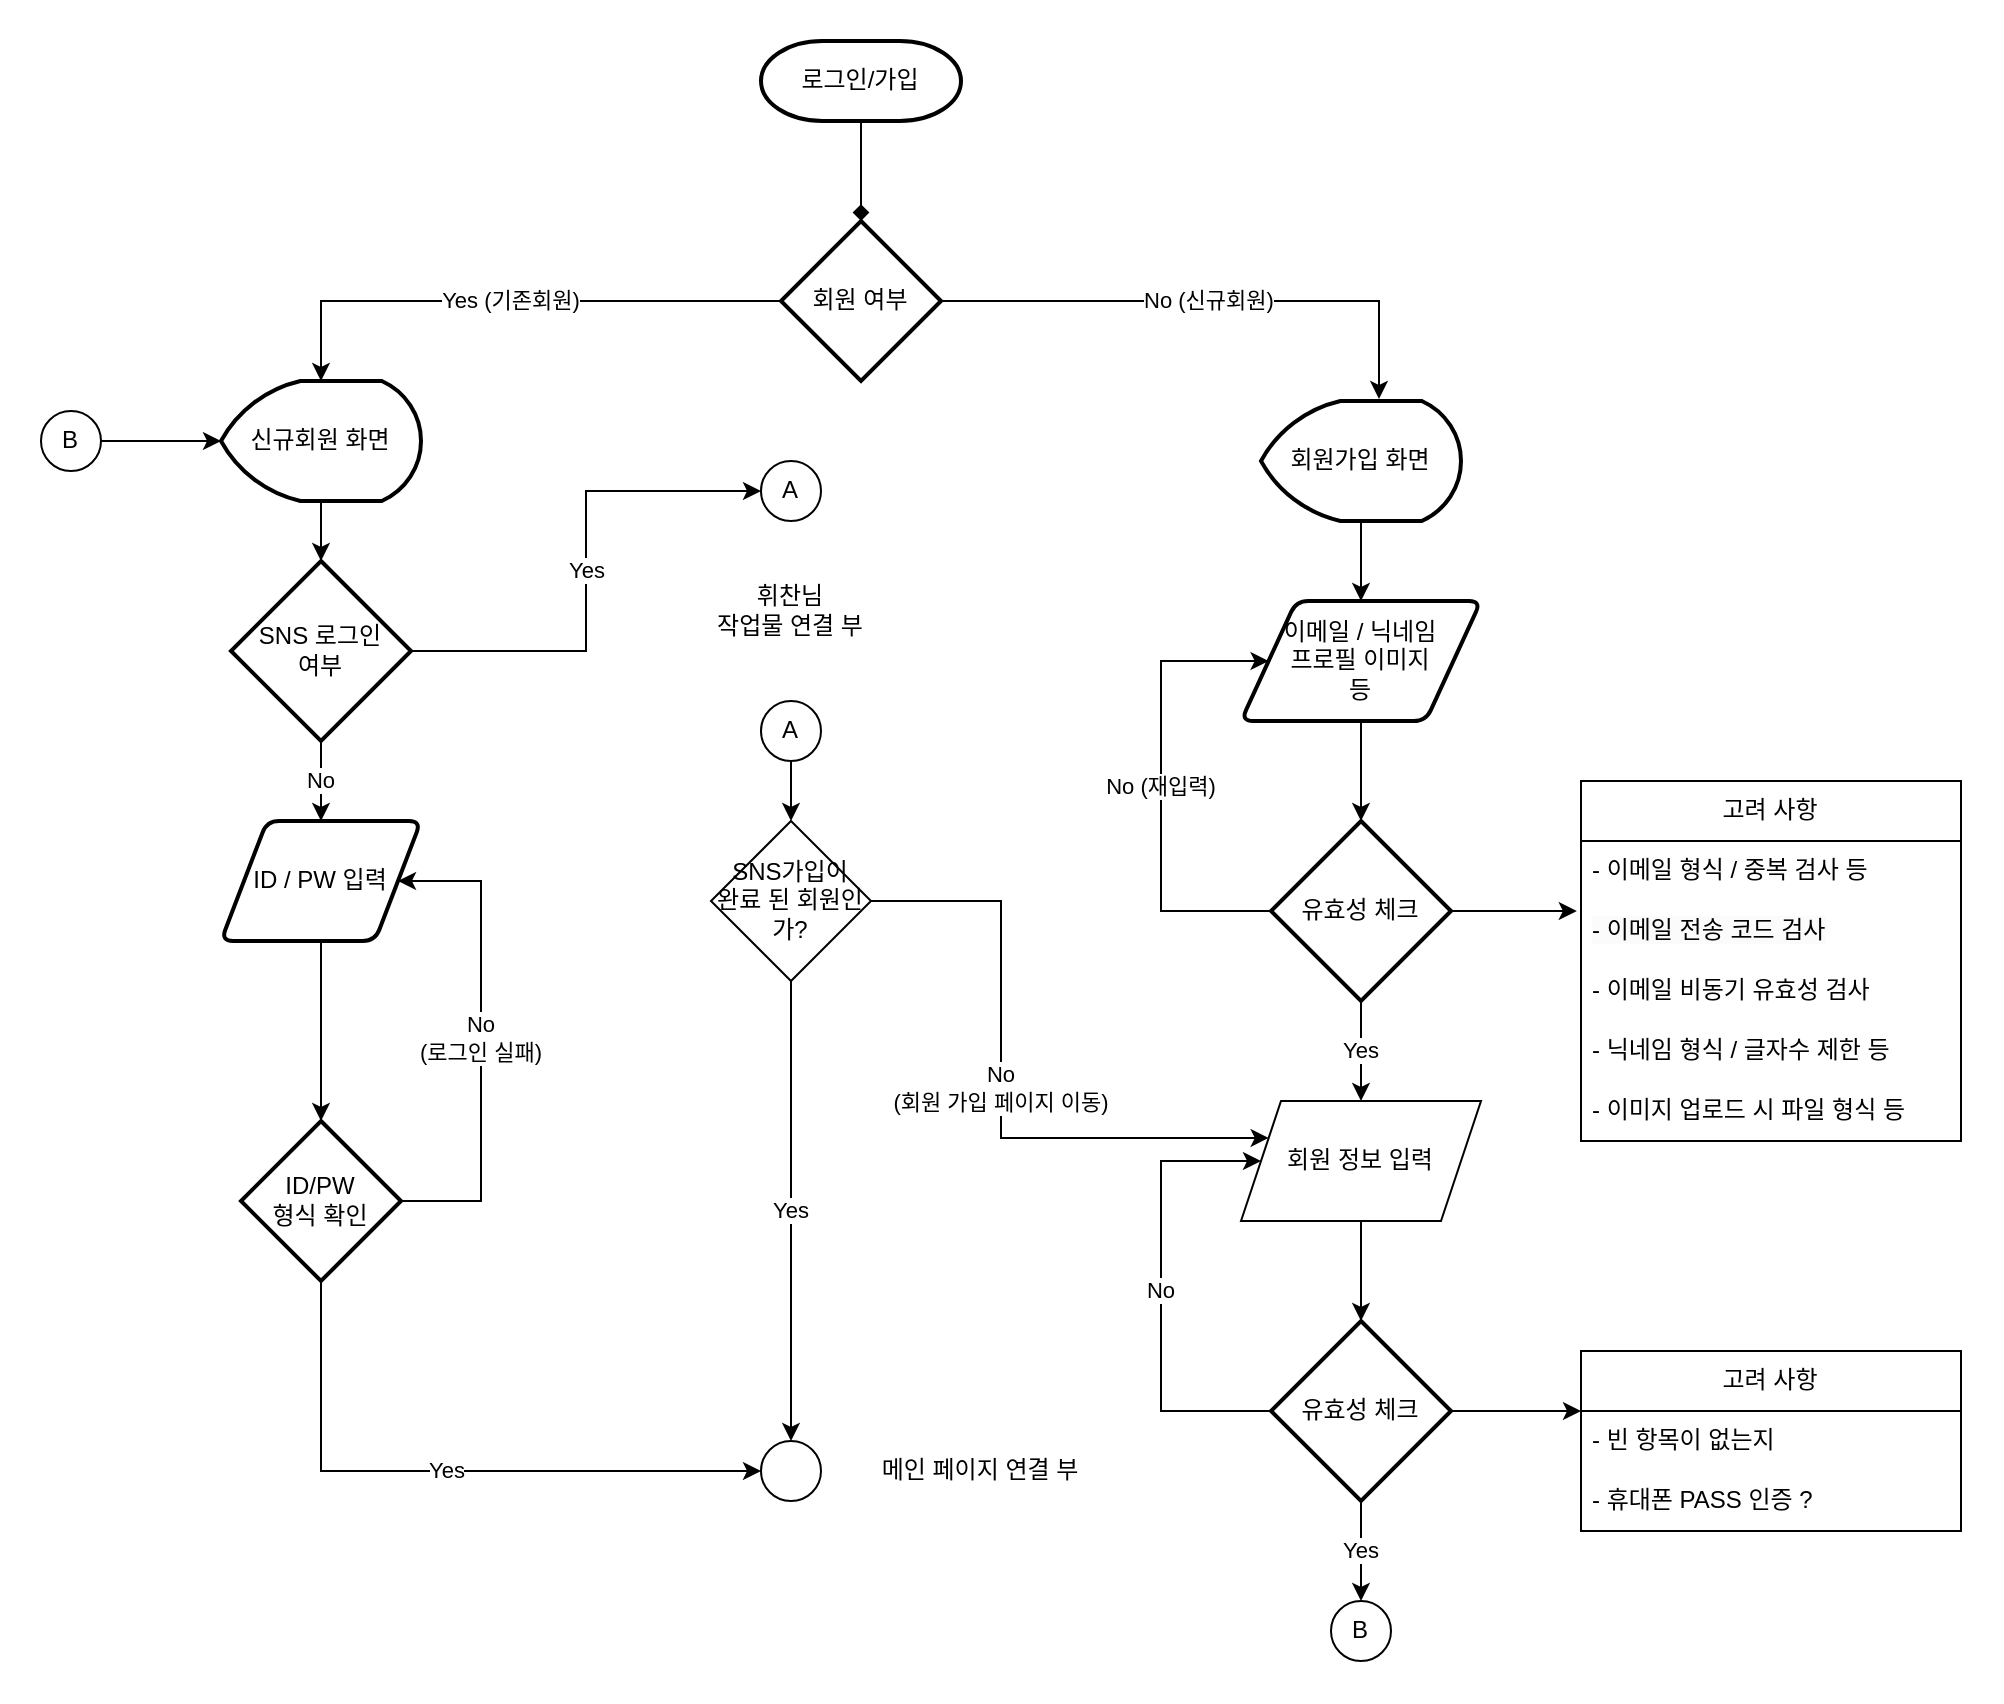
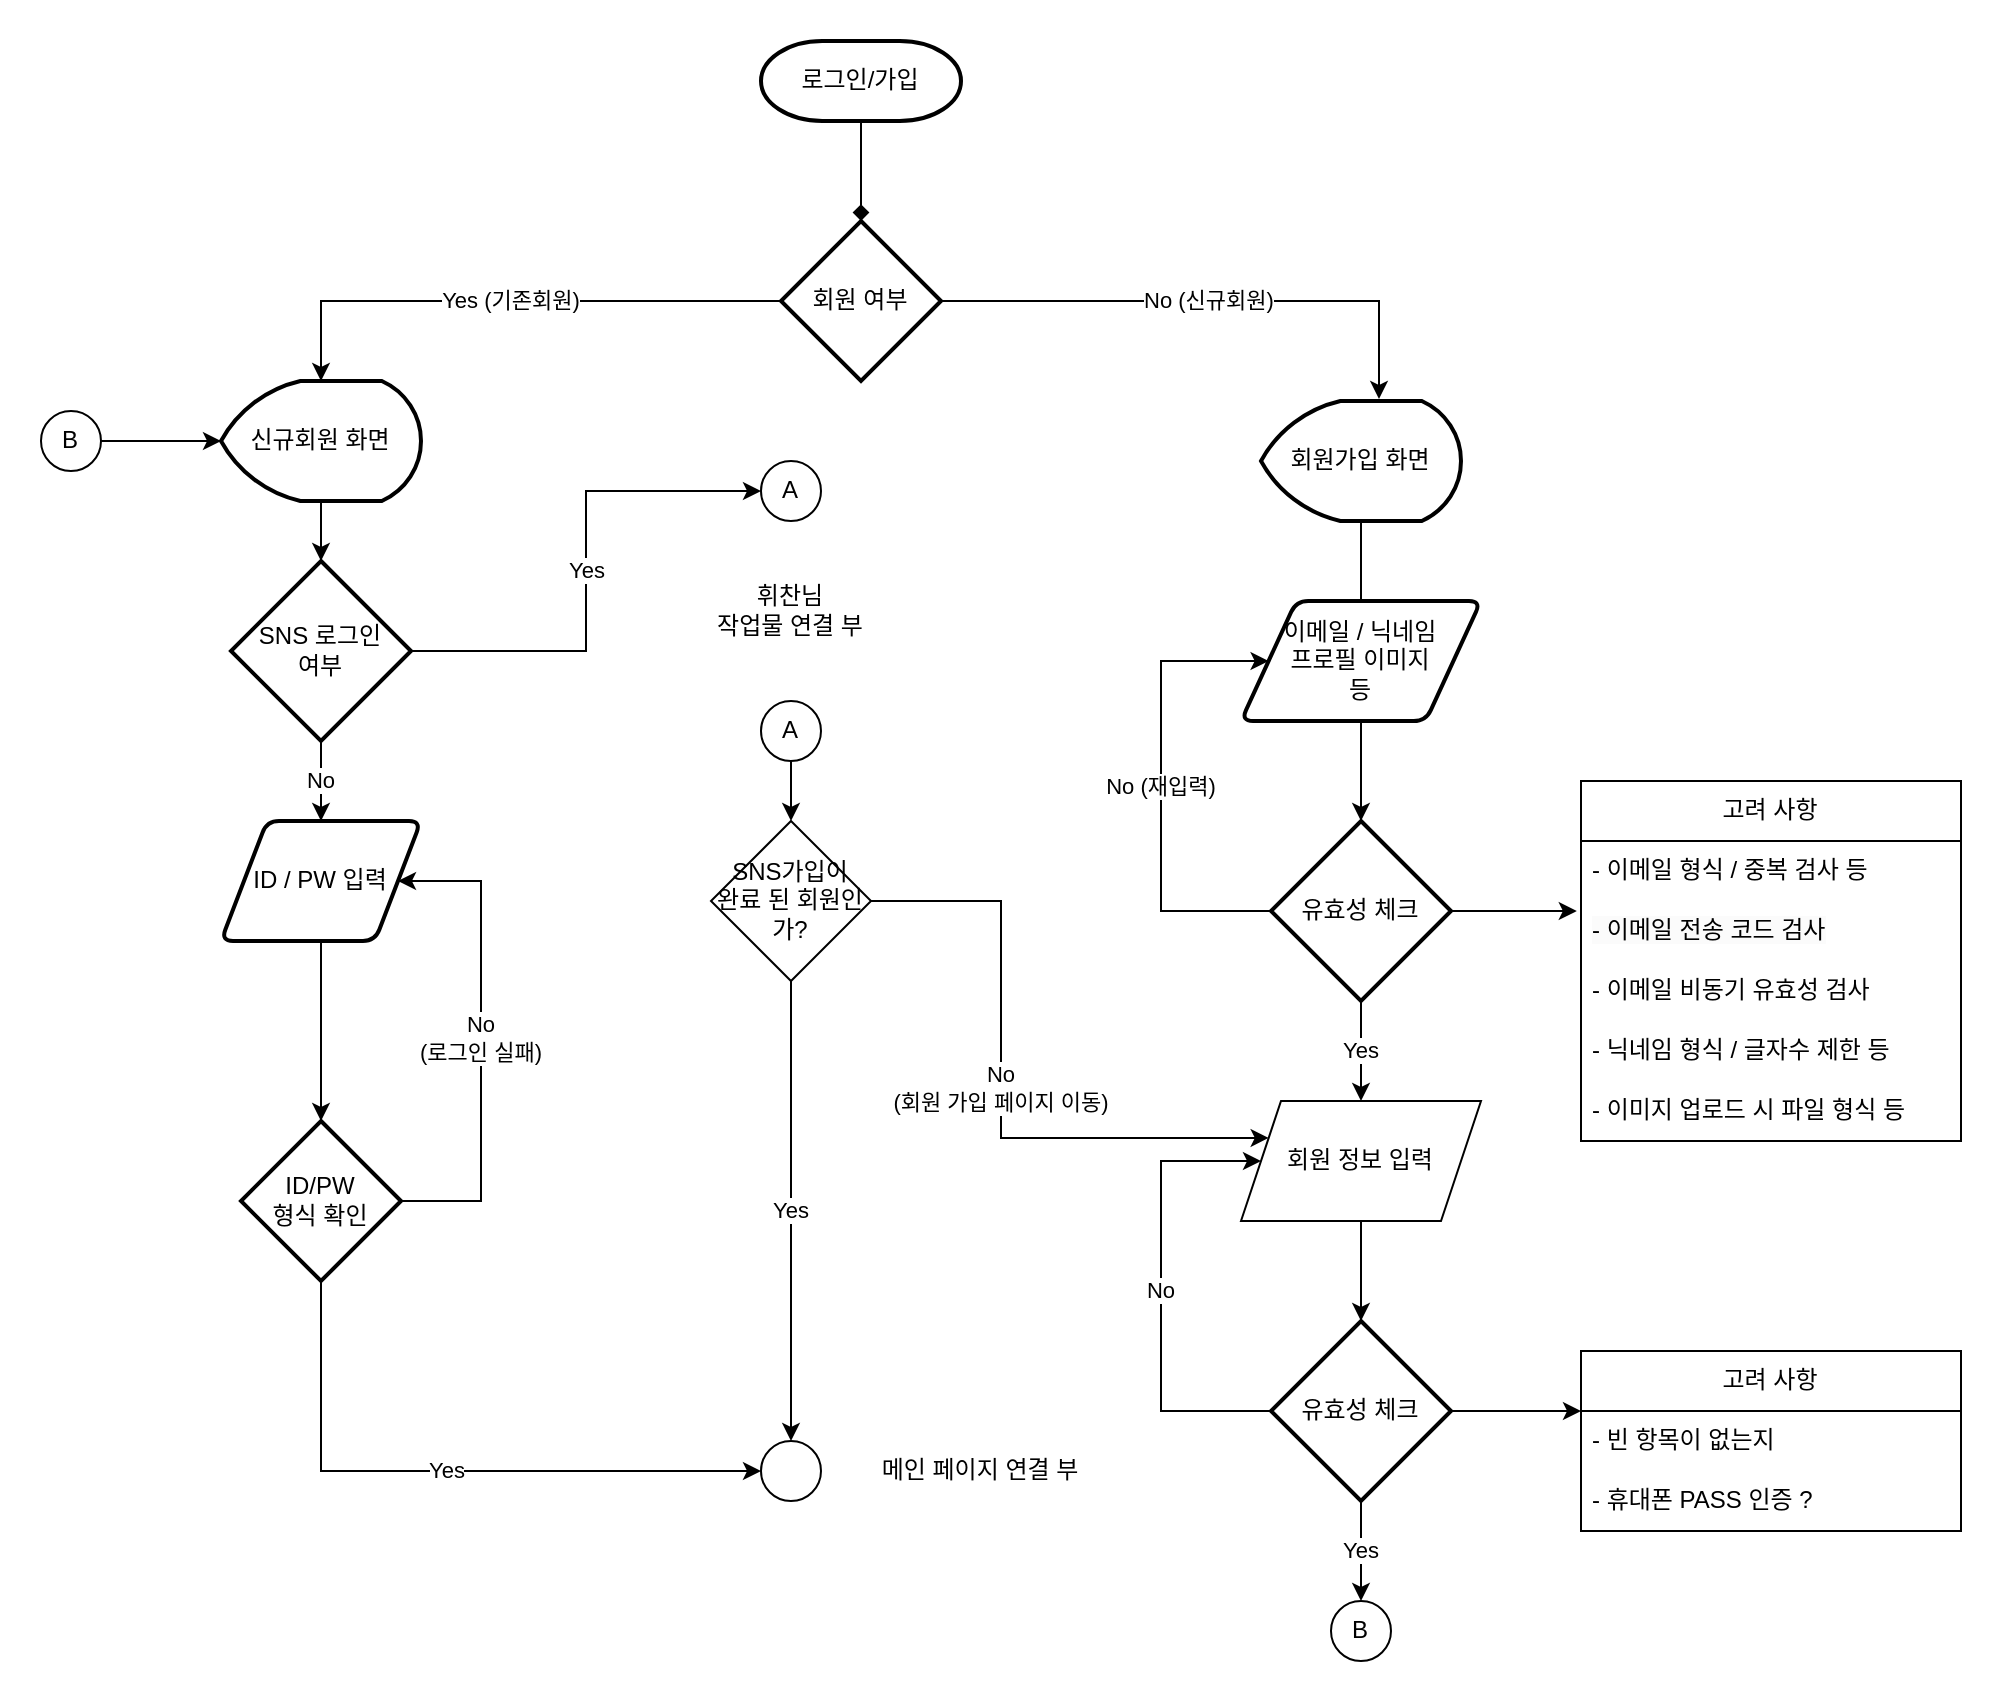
(1361, 586) -> (1361, 591)
